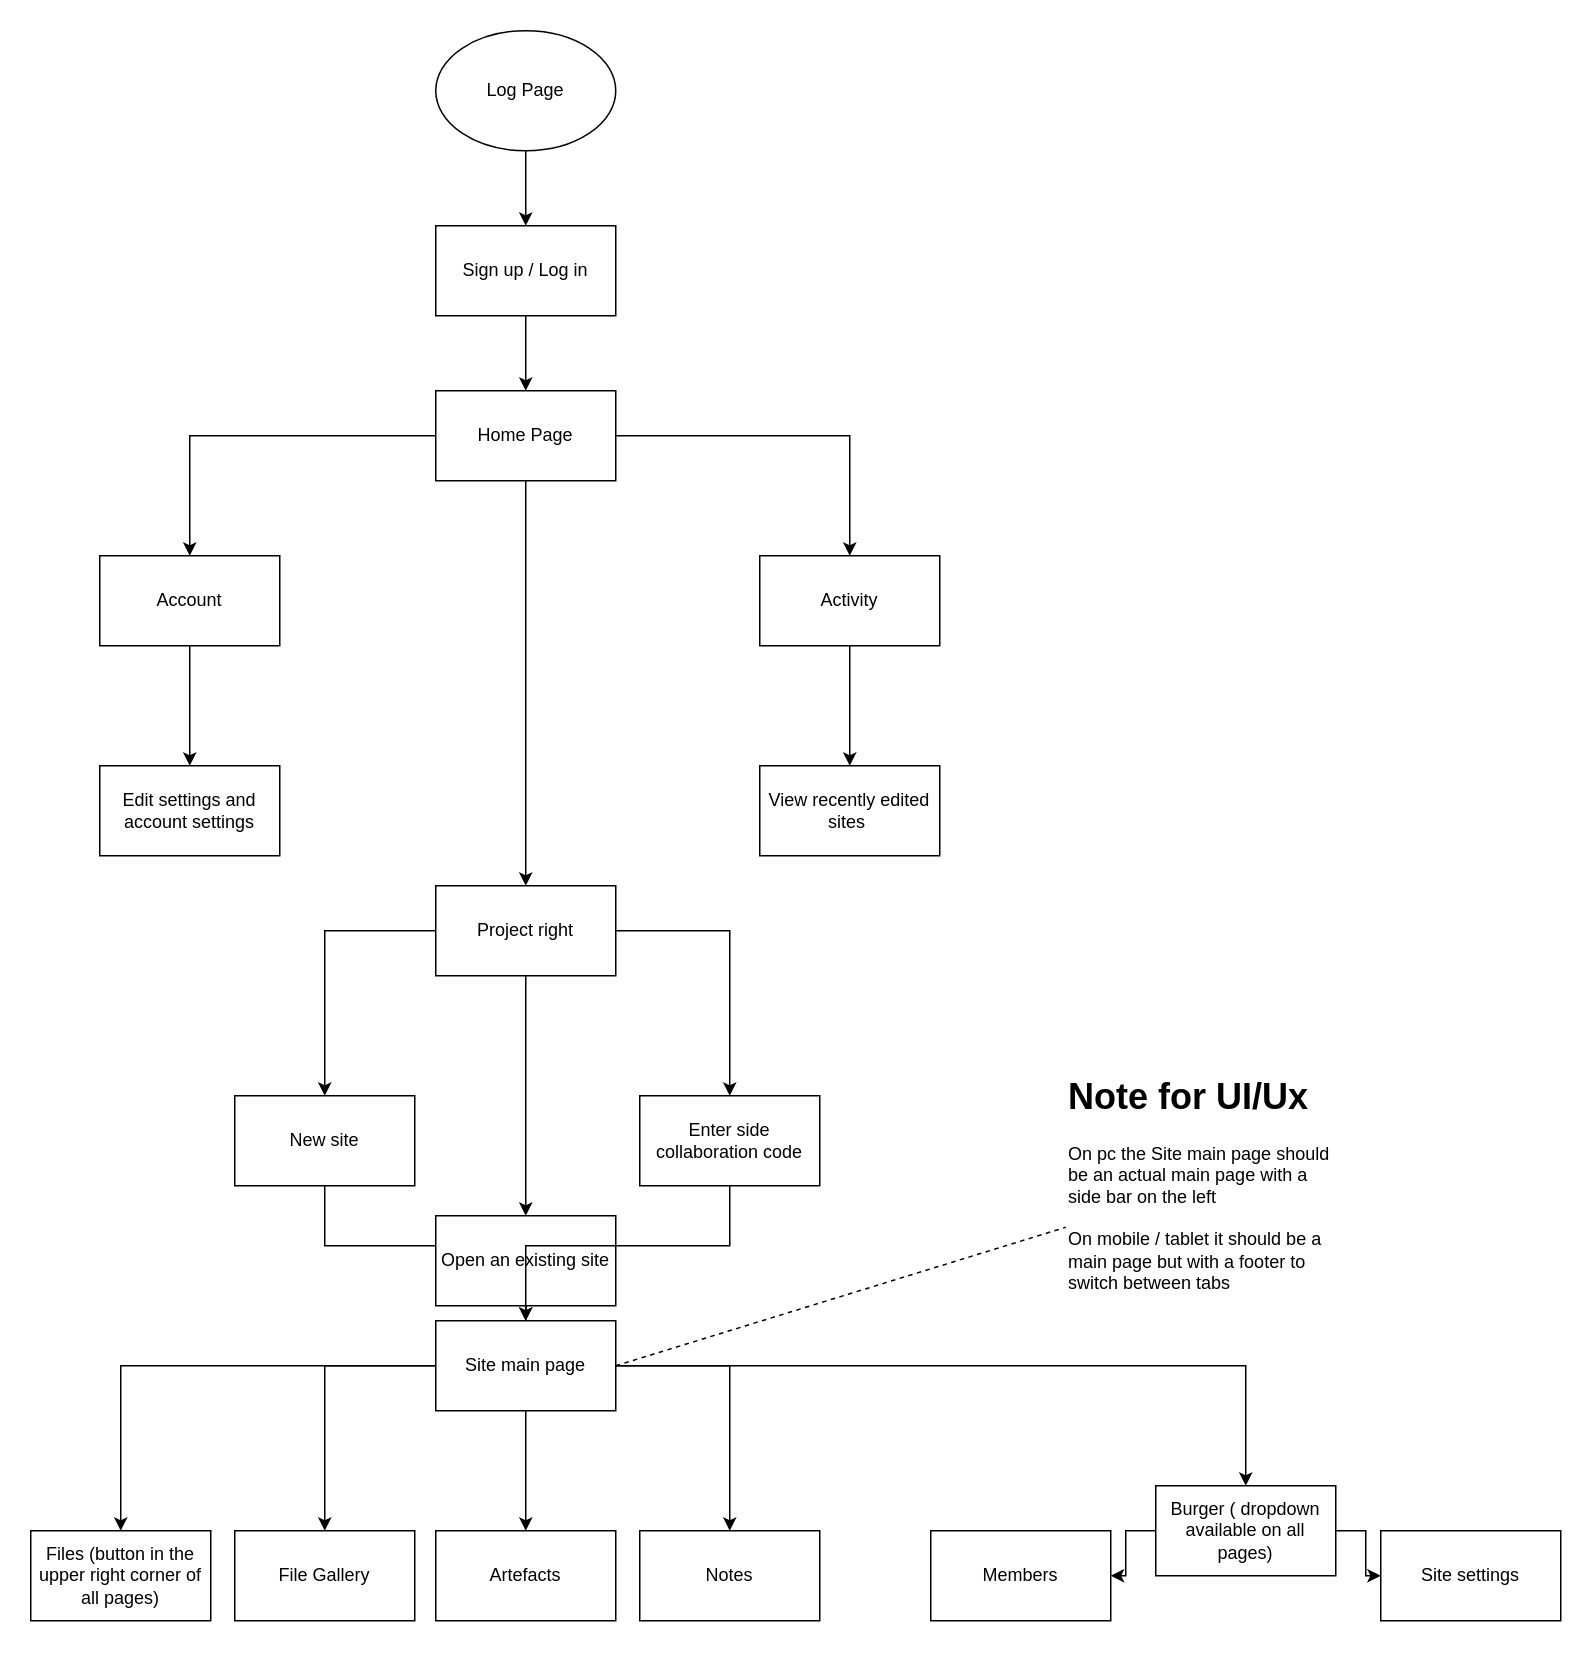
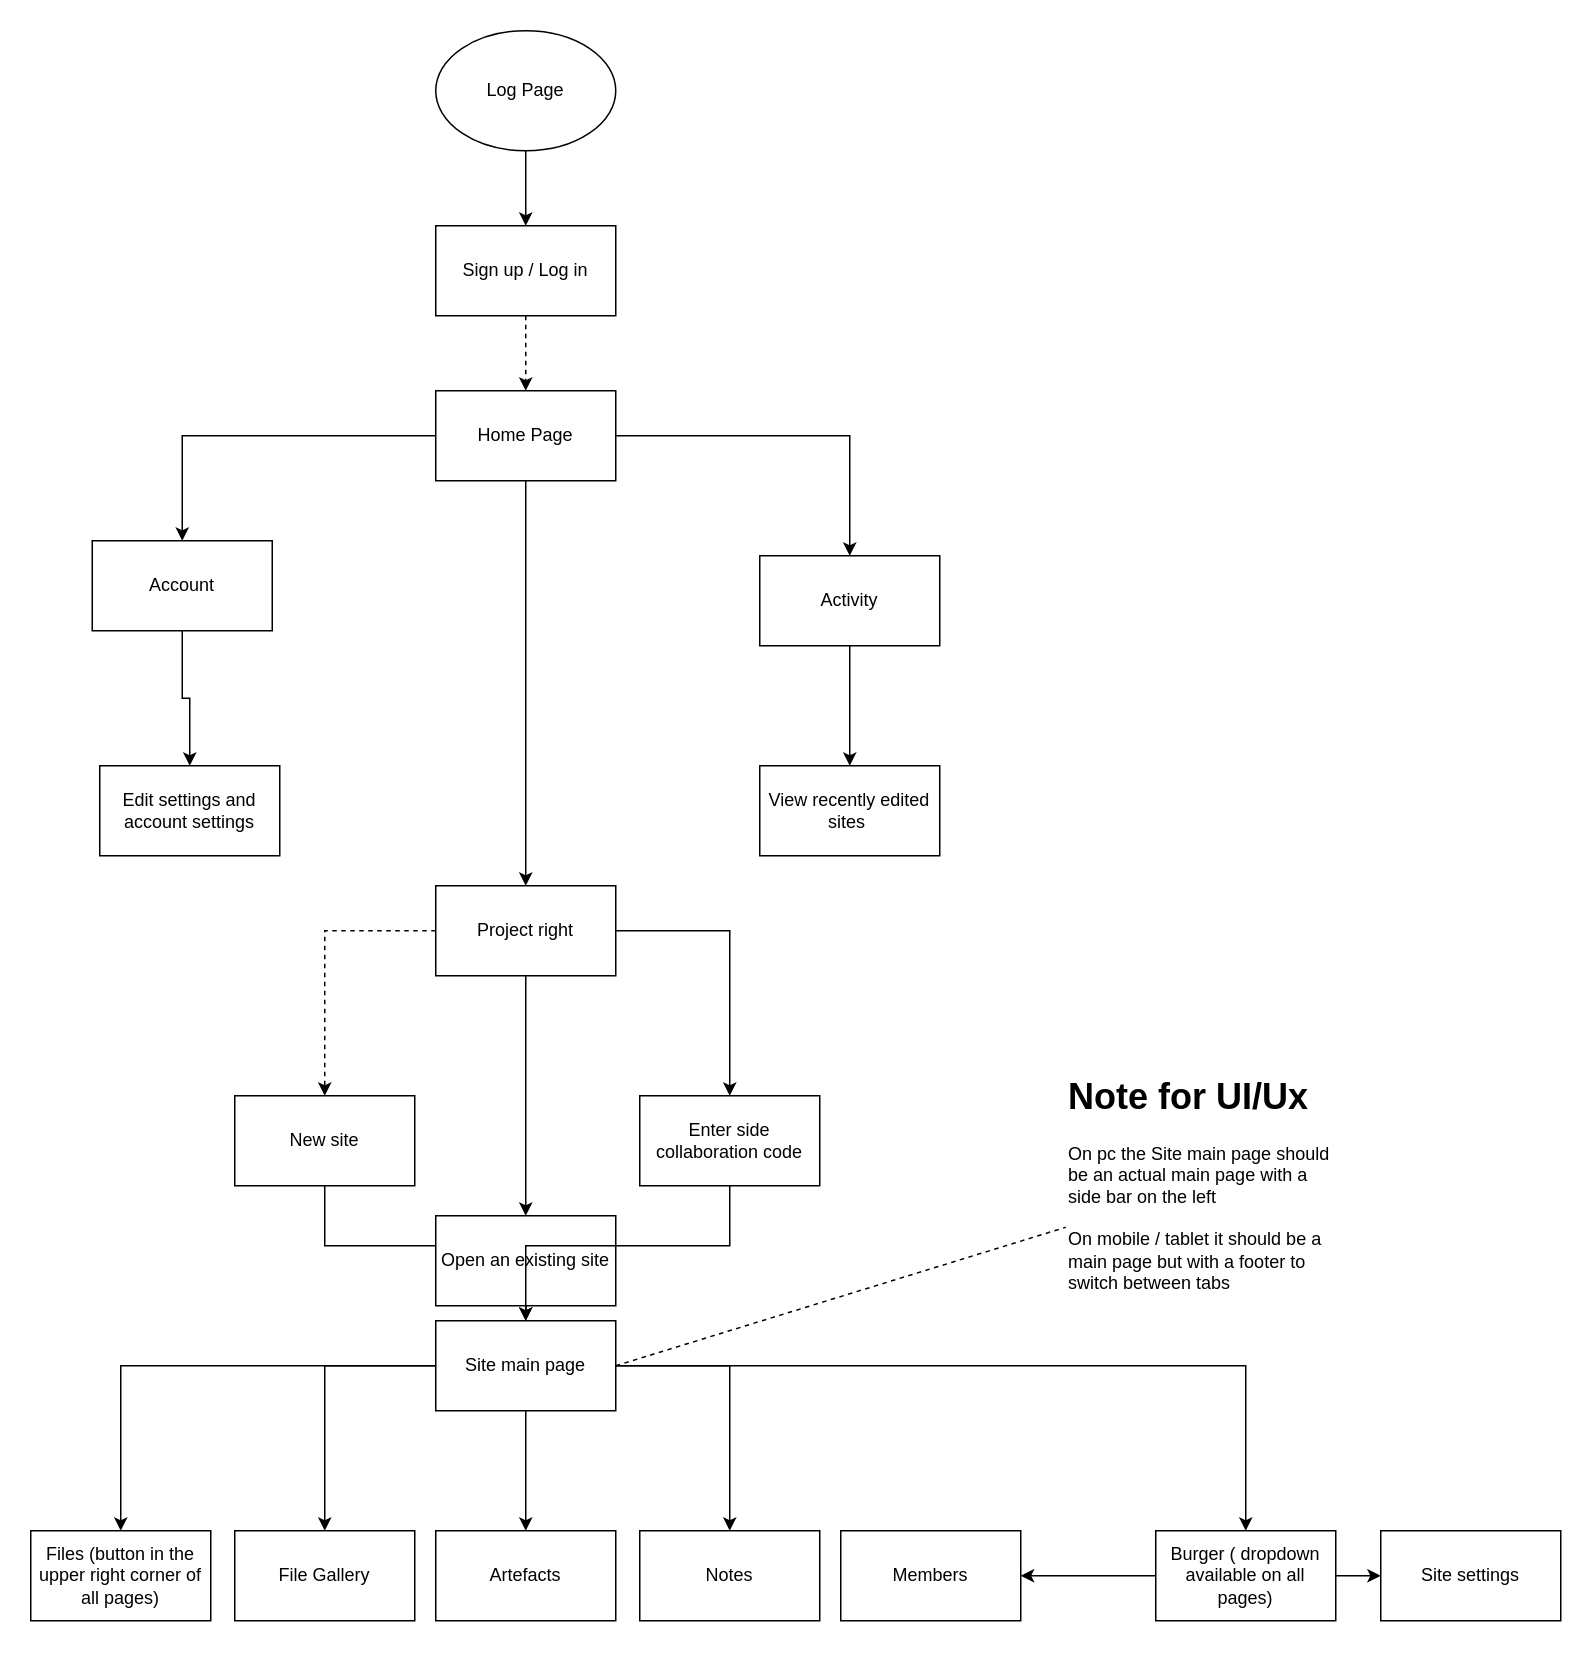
(526, 349) -> (526, 349)
(190, 601) -> (182, 586)
(325, 953) -> (325, 953)
(1246, 1531) -> (1246, 1576)
(1021, 1576) -> (931, 1576)
